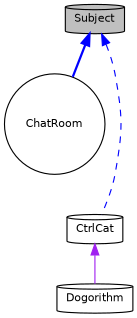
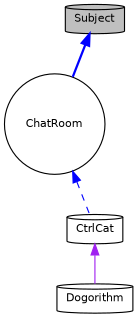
(121, 130) -> (83, 198)
